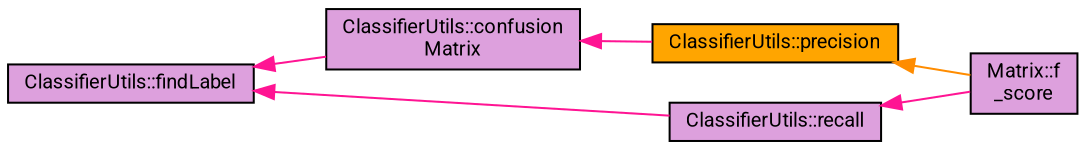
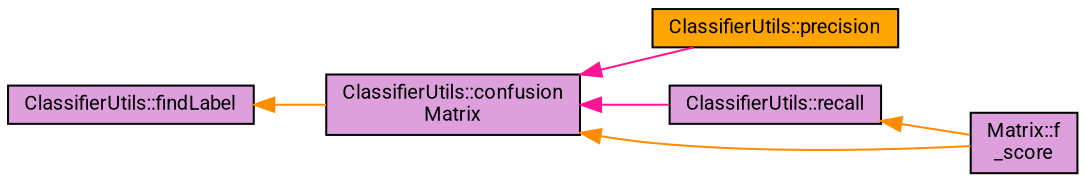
(300, 60) -> (300, 105)
(942, 70) -> (785, 150)
(936, 97) -> (936, 129)
(472, 104) -> (635, 105)
